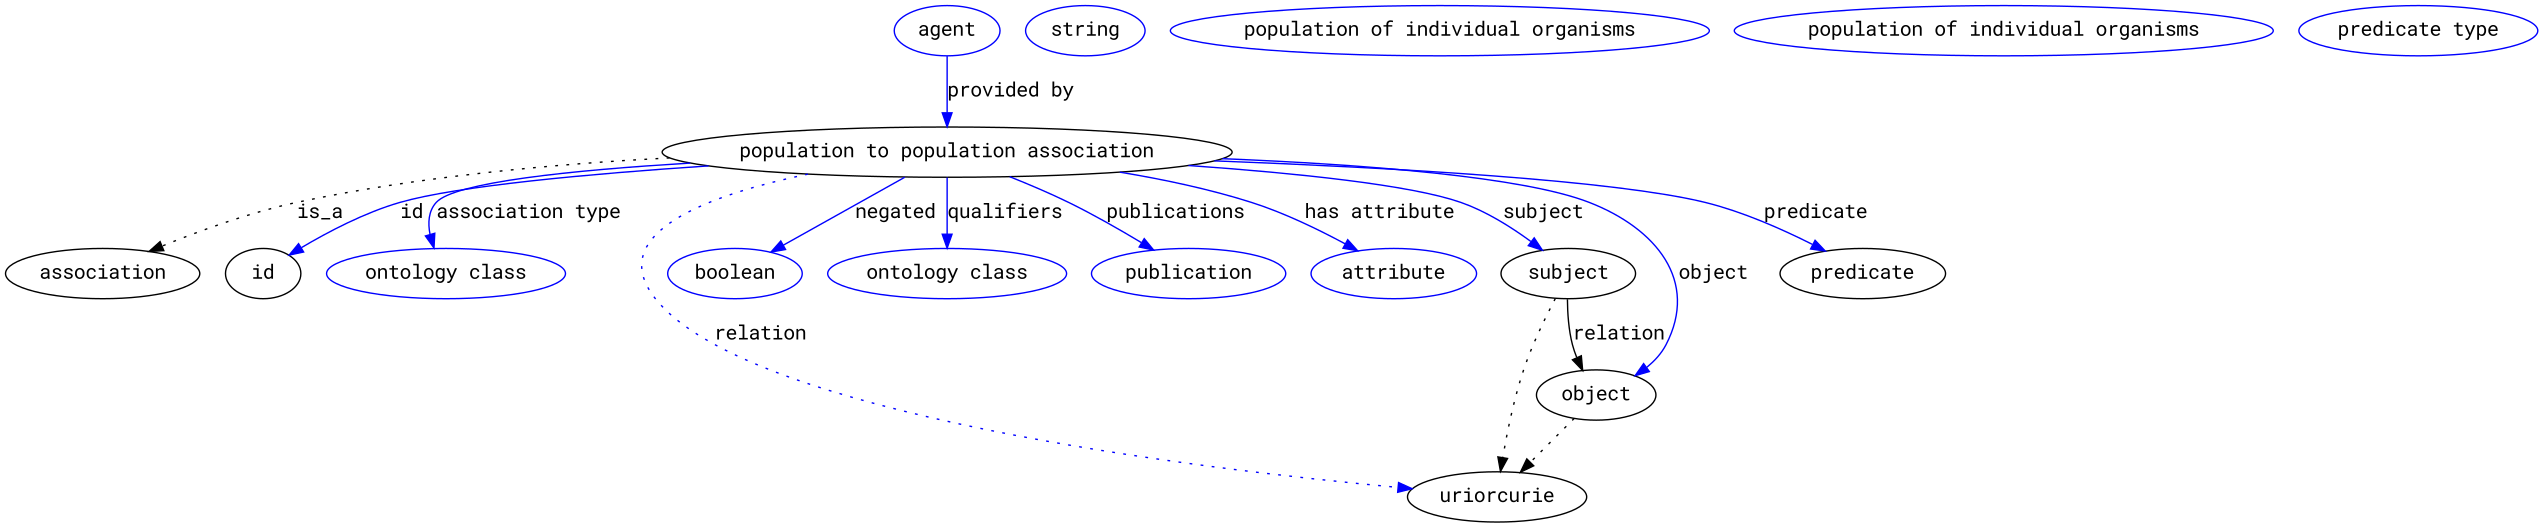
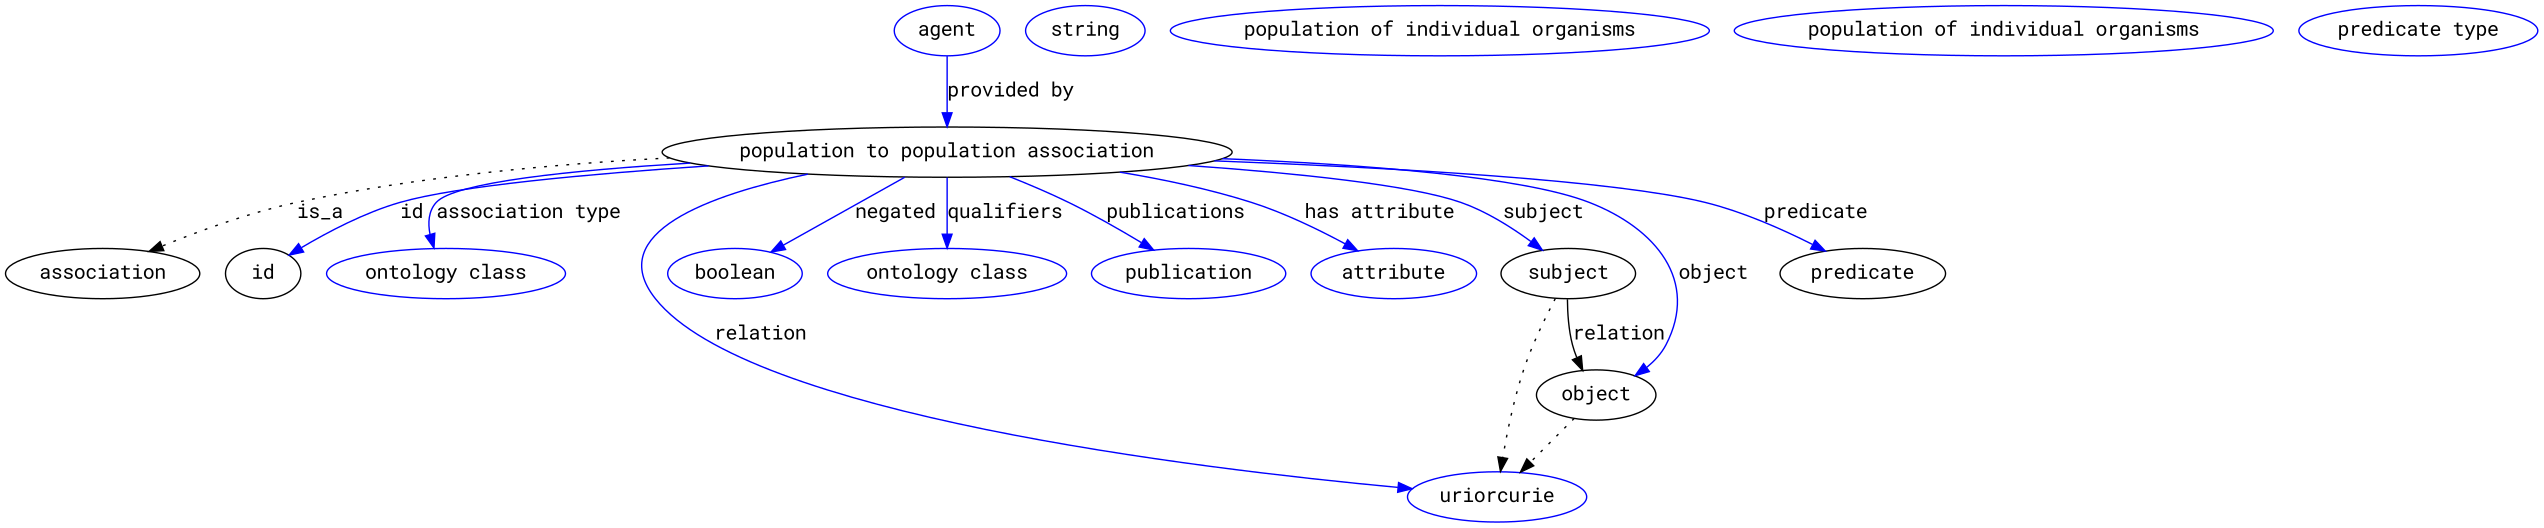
(898, 409) -> (898, 409)
(1497, 497) -> (1497, 497)
